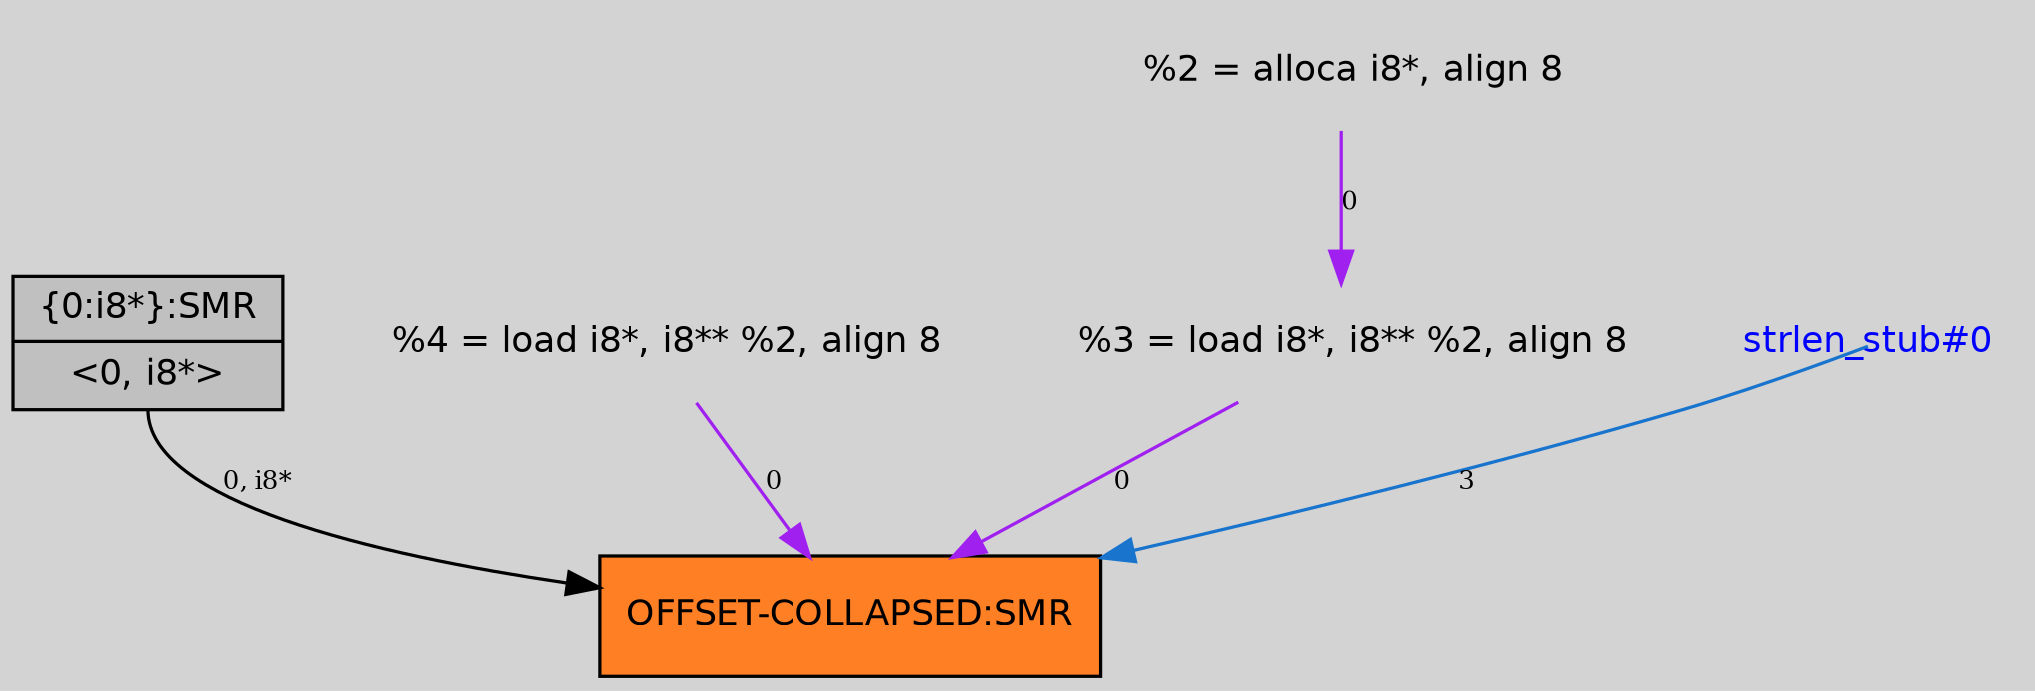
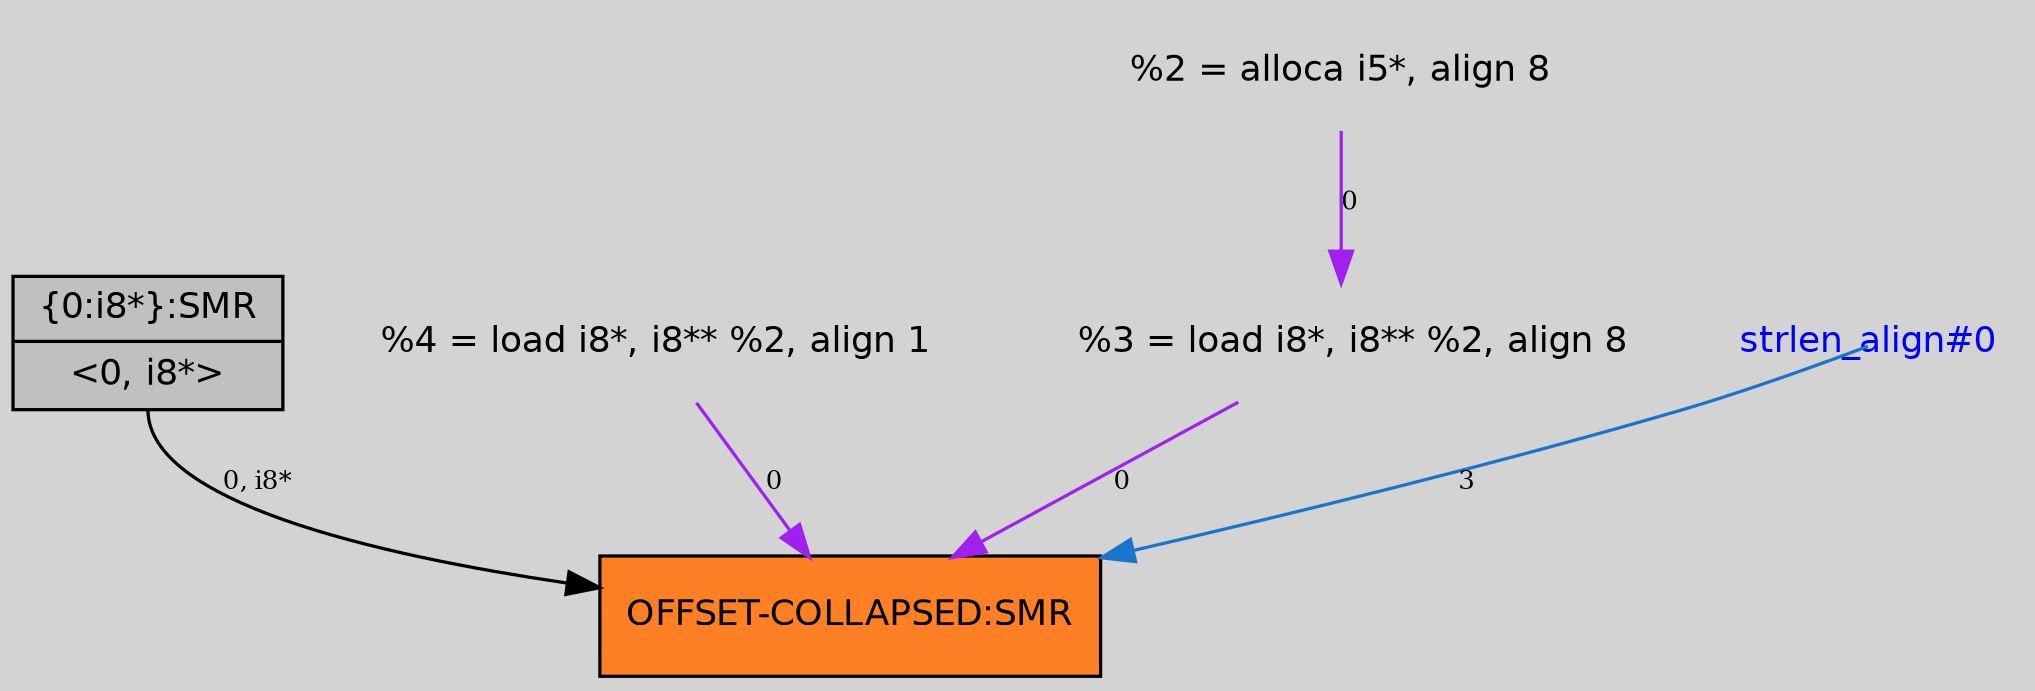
(1341, 72) -> (1341, 72)
(655, 343) -> (655, 343)
(1868, 343) -> (1868, 343)
